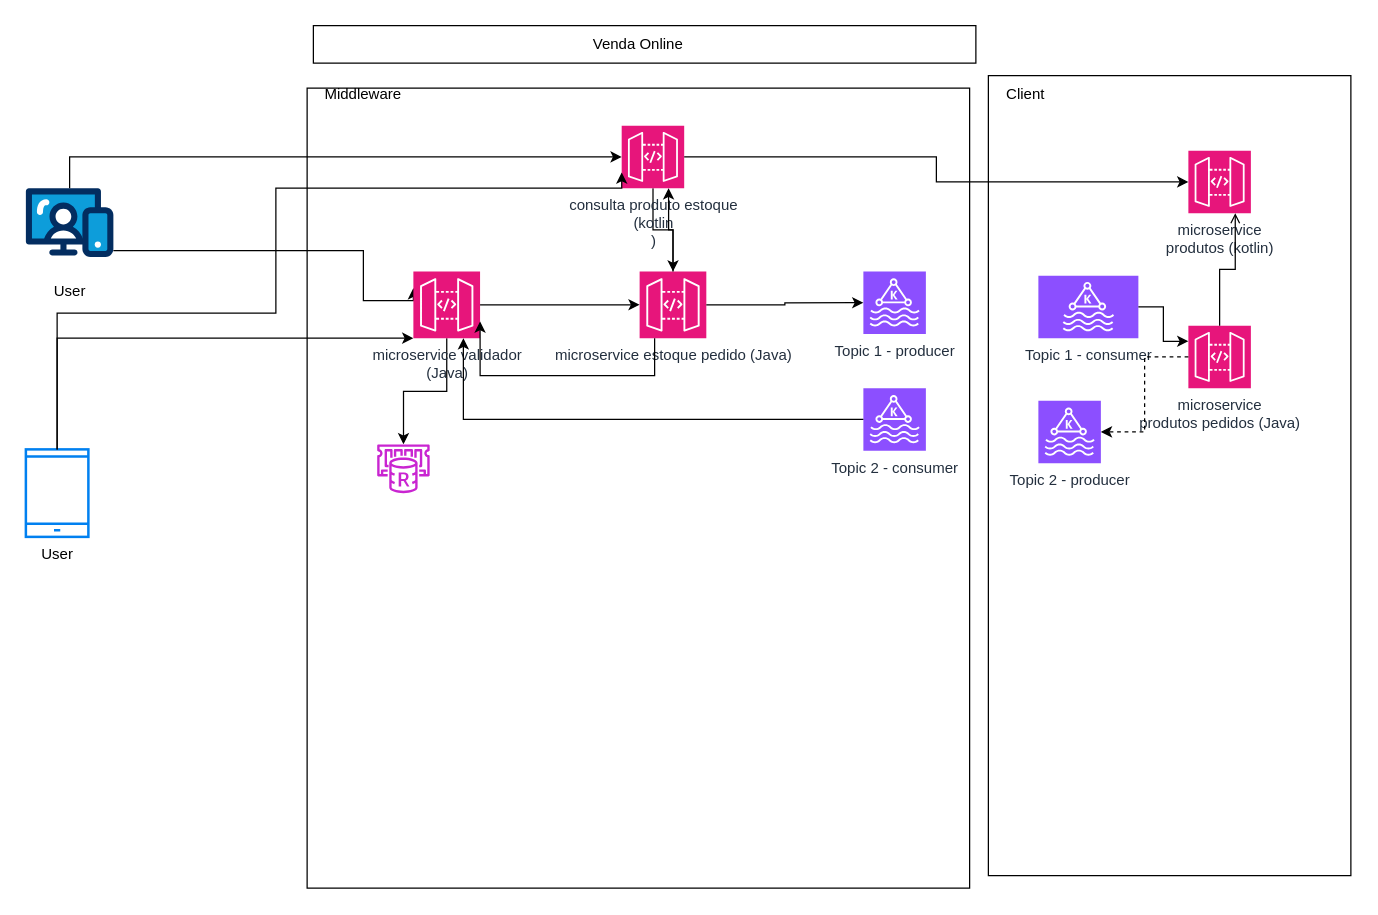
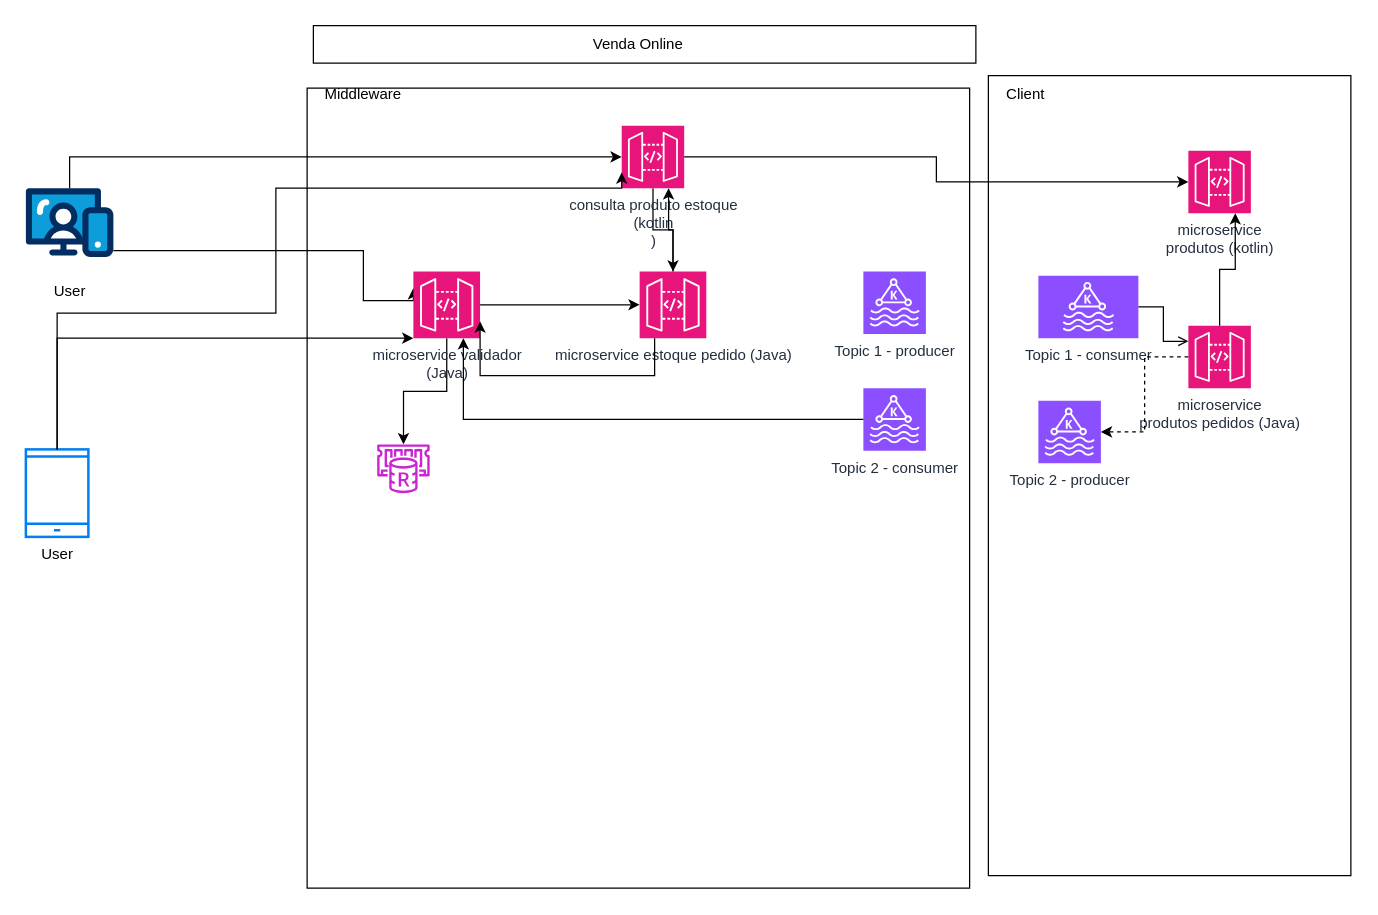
(1235, 220) -> (1235, 223)
(782, 305) -> none
(1178, 341) -> (1181, 341)
